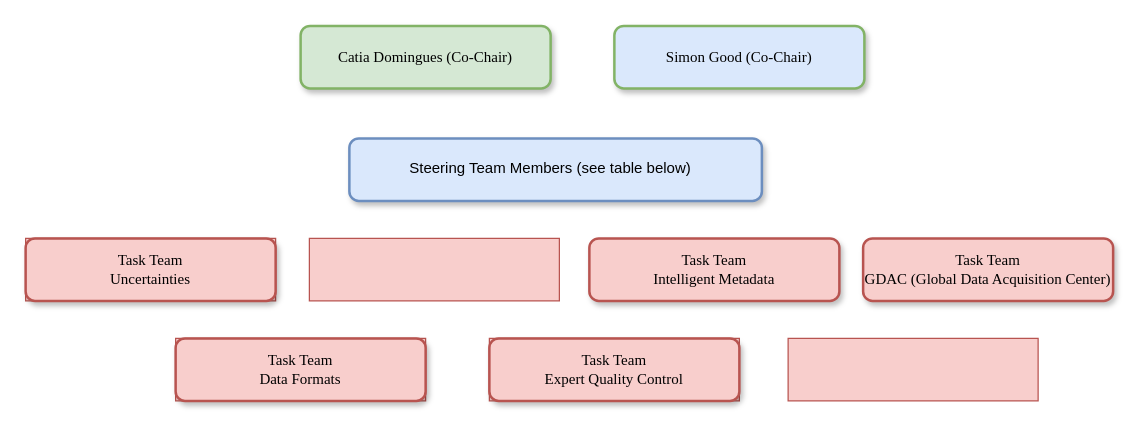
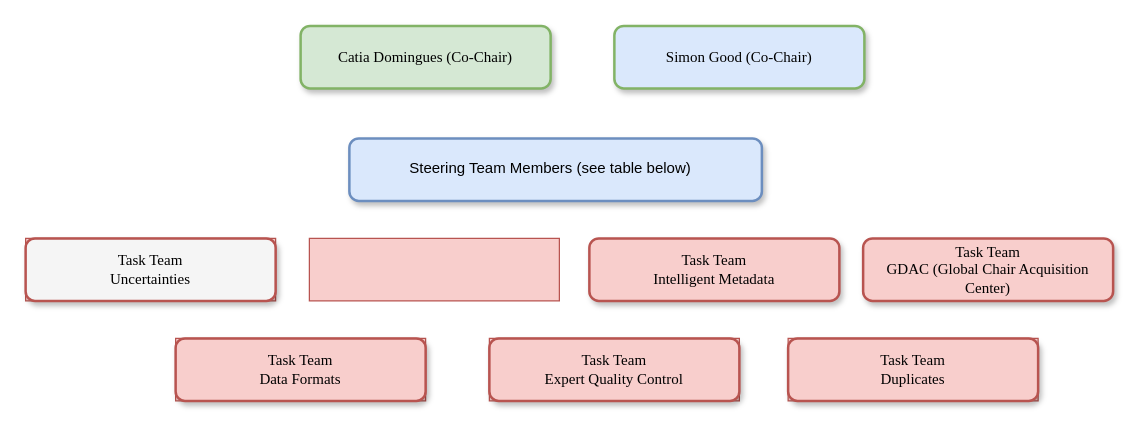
(151, 269) -> (151, 269)
(988, 269) -> (988, 269)
none -> (913, 369)
